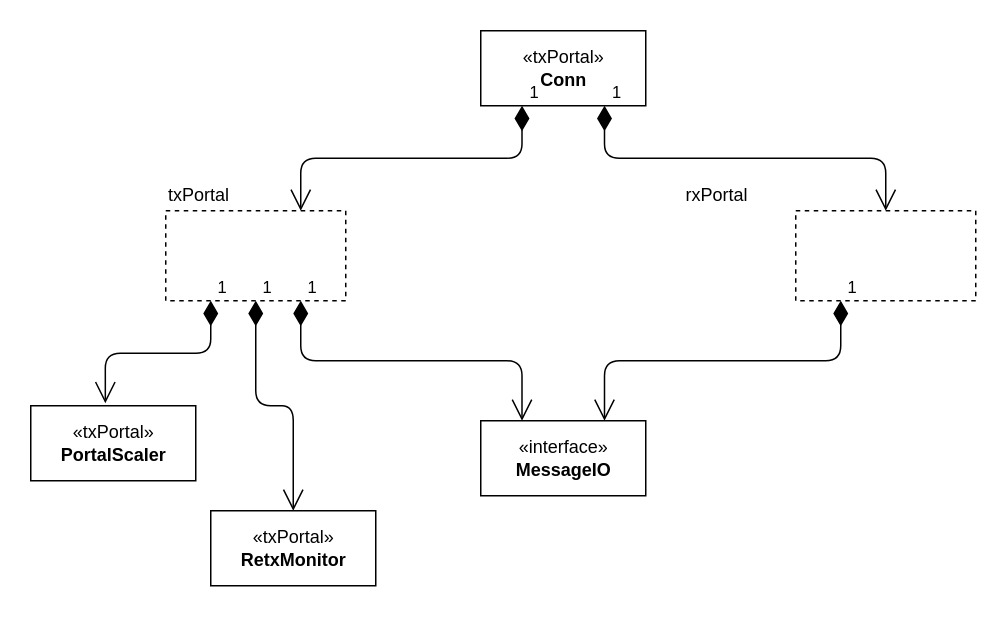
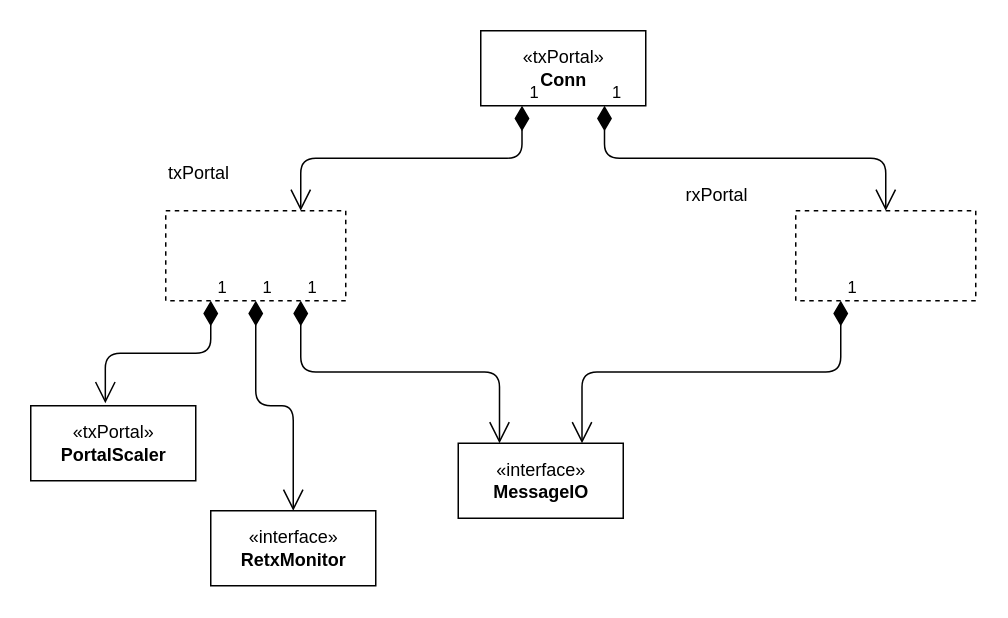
(211, 196) -> (211, 173)
(563, 458) -> (541, 481)
(294, 548) -> (294, 548)
